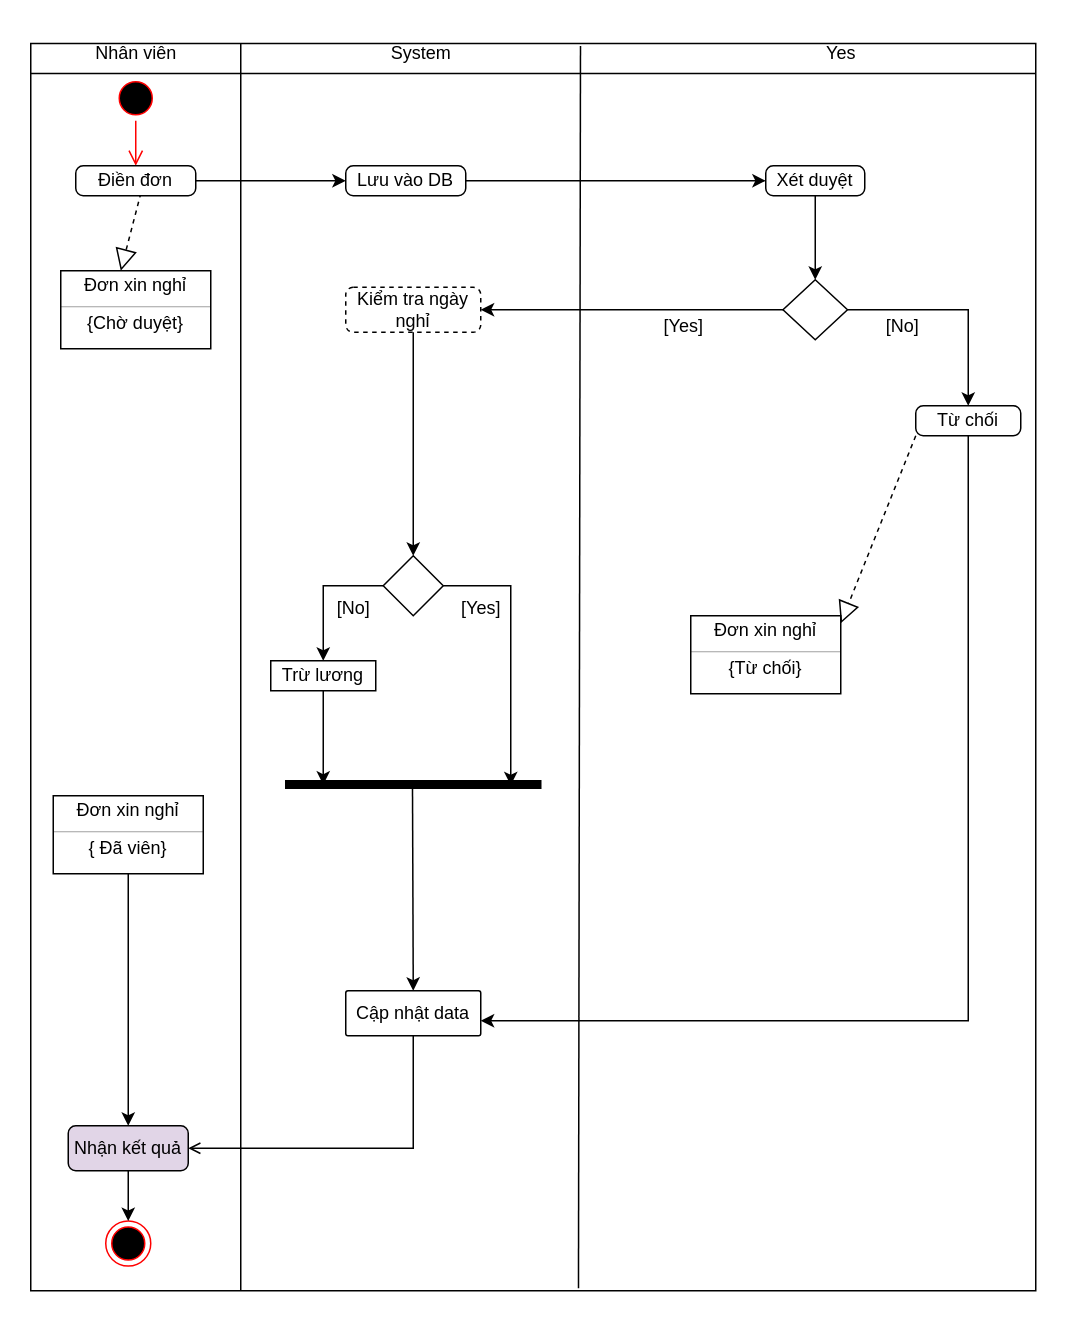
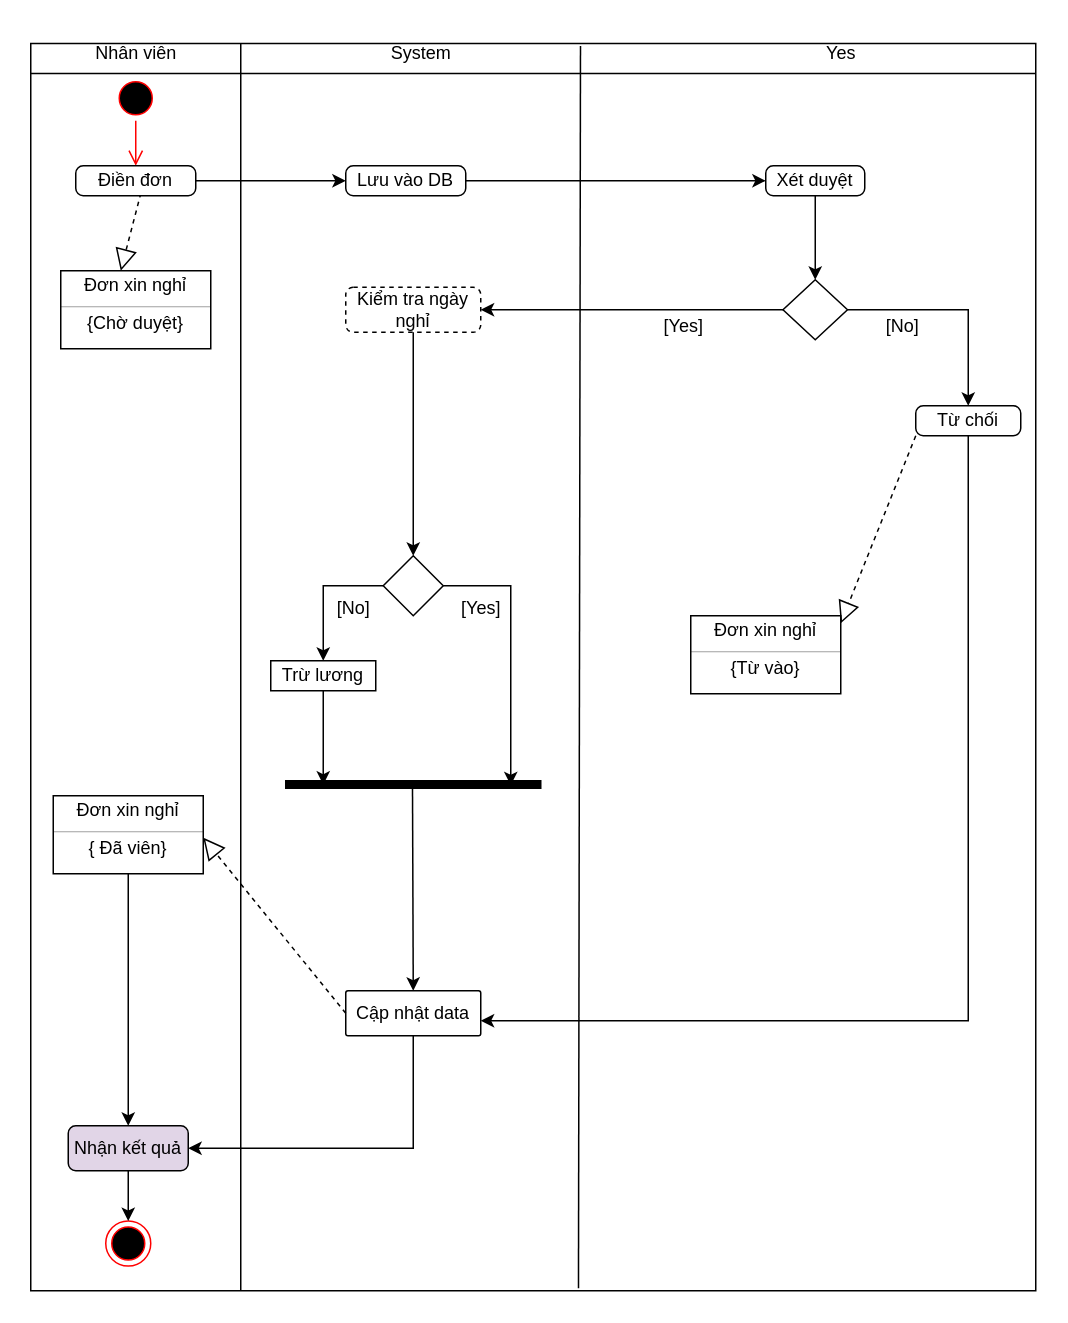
(766, 668) -> (766, 668)
none -> (281, 934)
(197, 1148) -> (200, 1148)
